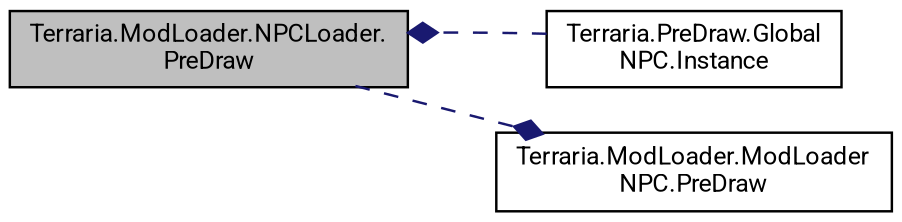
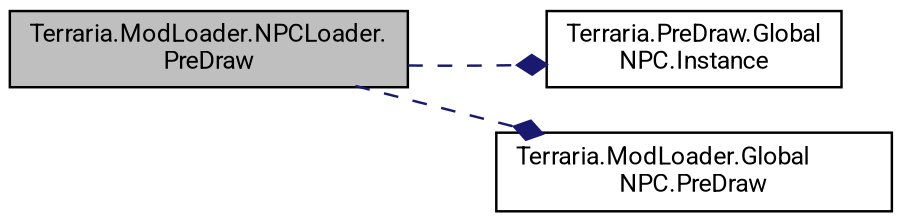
(492, 33) -> (462, 66)
(694, 172) -> (694, 172)
